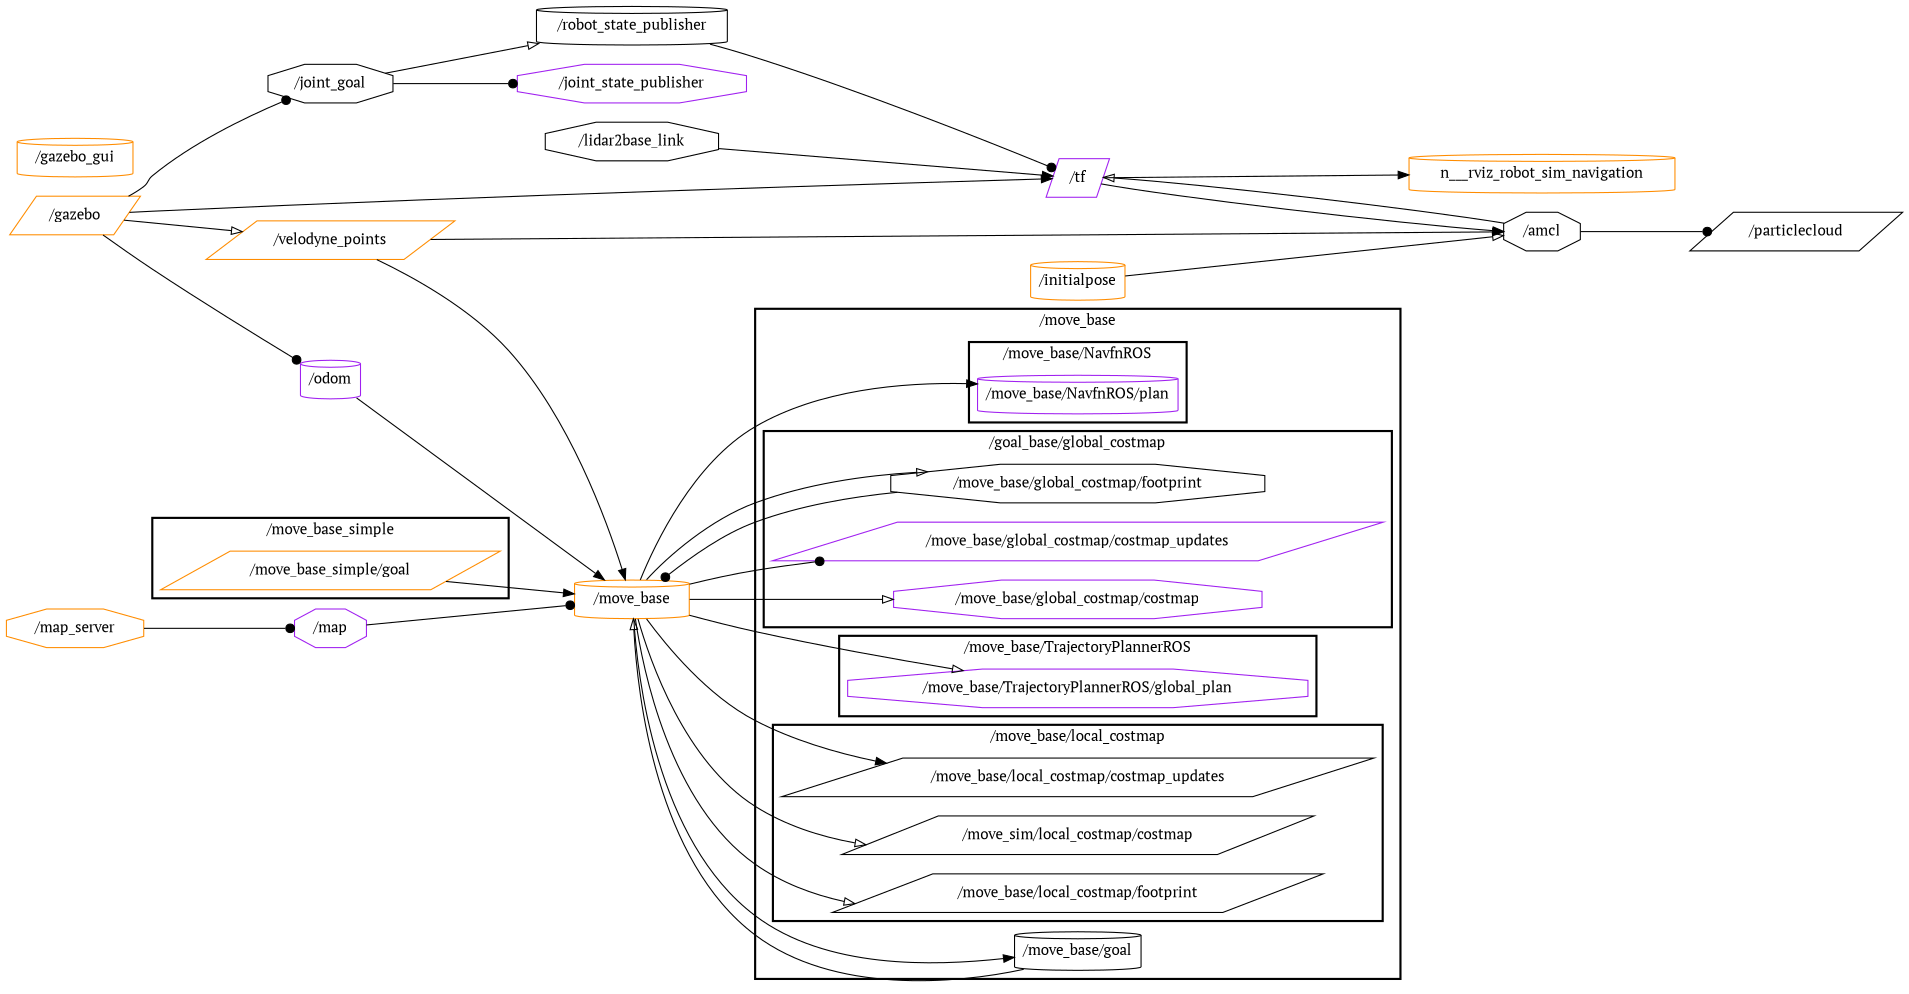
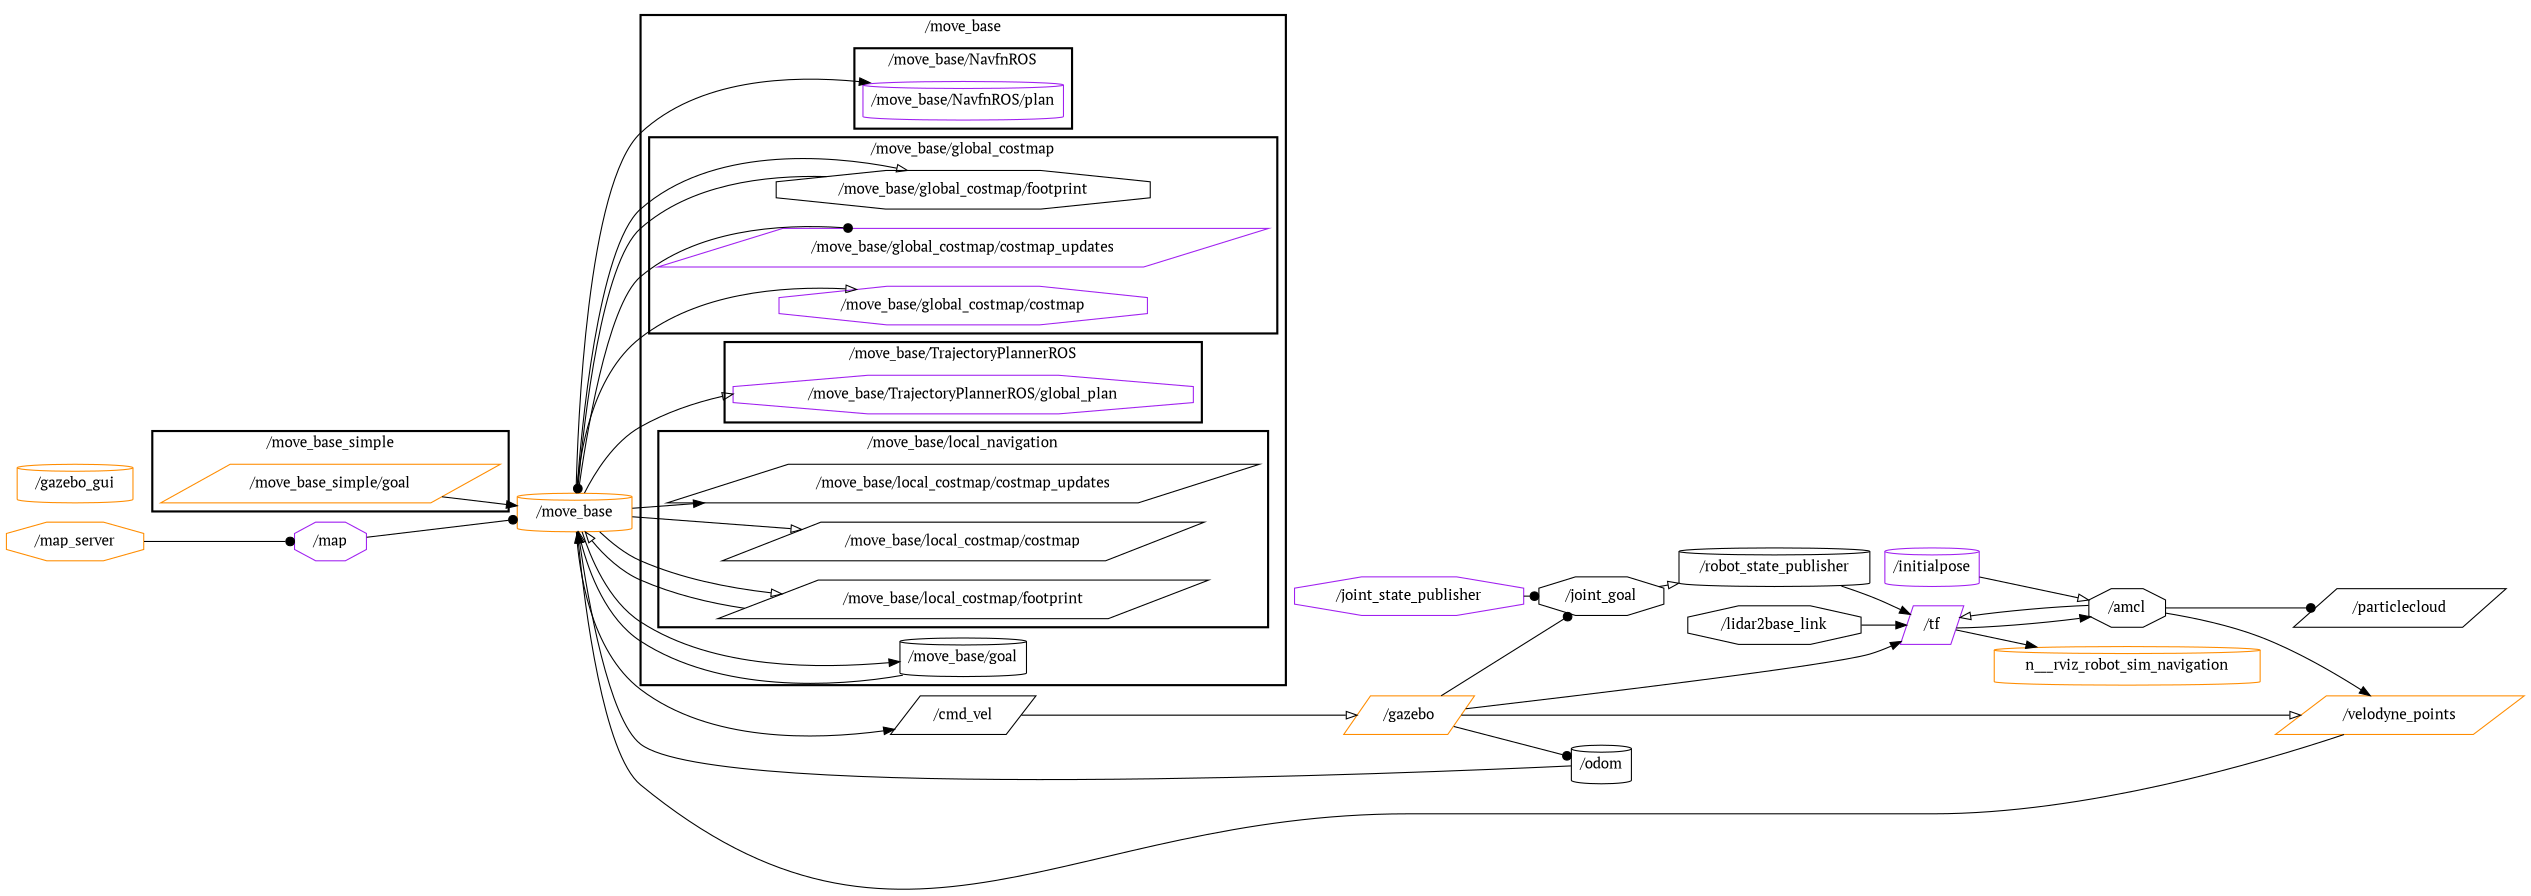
(451, 84) -> (1527, 596)
(880, 101) -> (1871, 597)
(961, 236) -> (2268, 640)
(1078, 281) -> (1932, 567)
(330, 380) -> (1601, 764)
(1078, 443) -> (963, 150)
none -> (666, 590)
none -> (963, 715)
(1078, 737) -> (963, 443)
(1078, 835) -> (963, 541)
